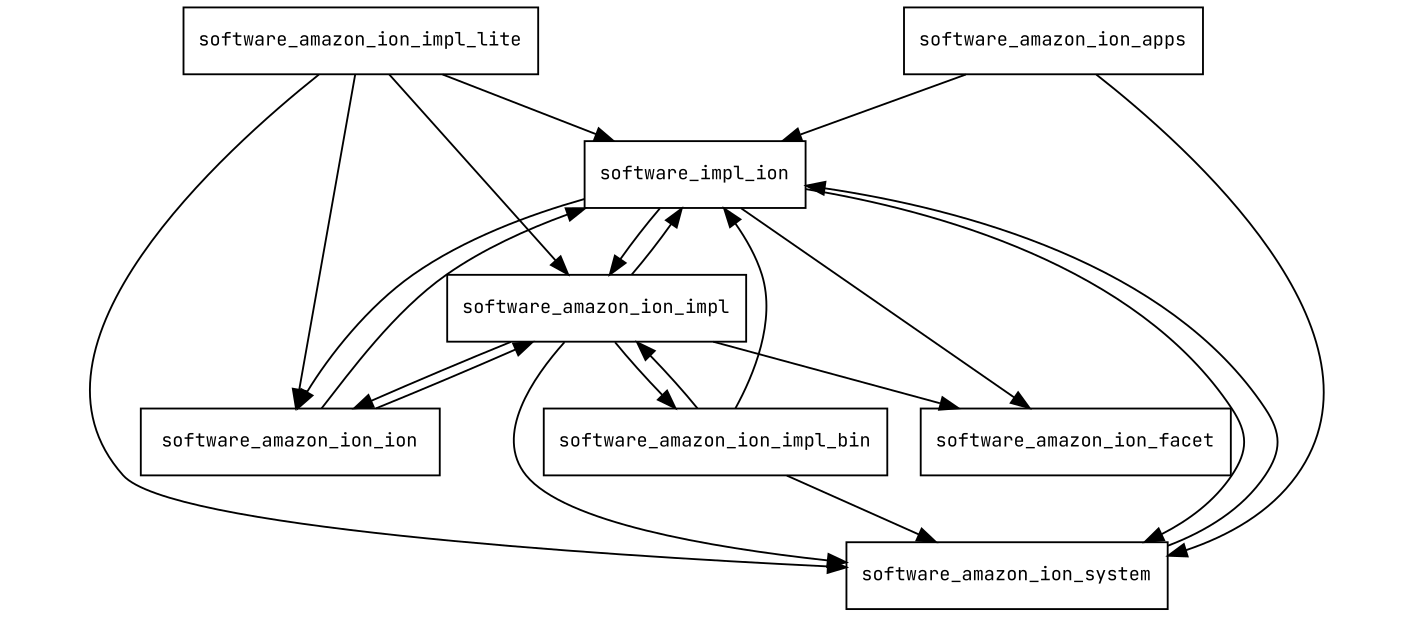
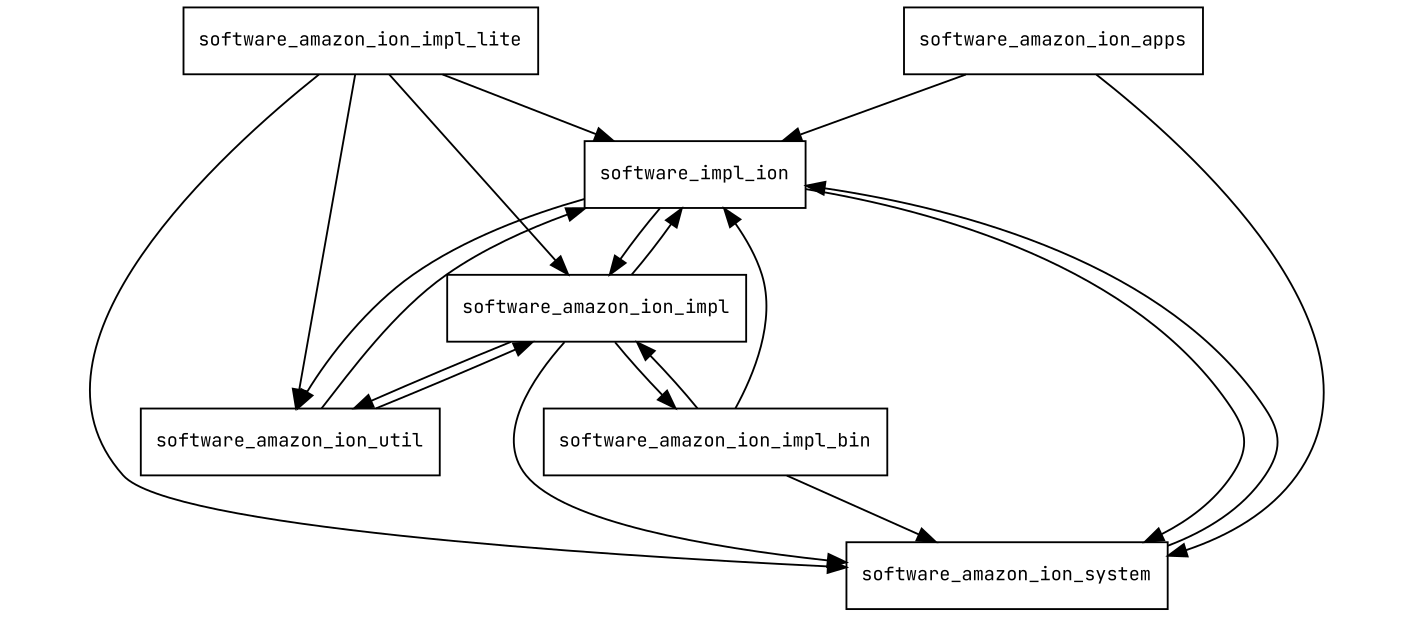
(290, 442) -> (290, 442)
(1076, 442) -> none
